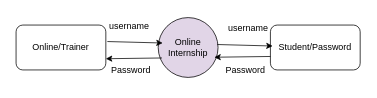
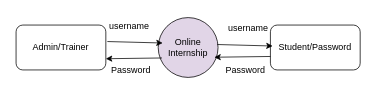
(60, 48) -> (60, 48)
